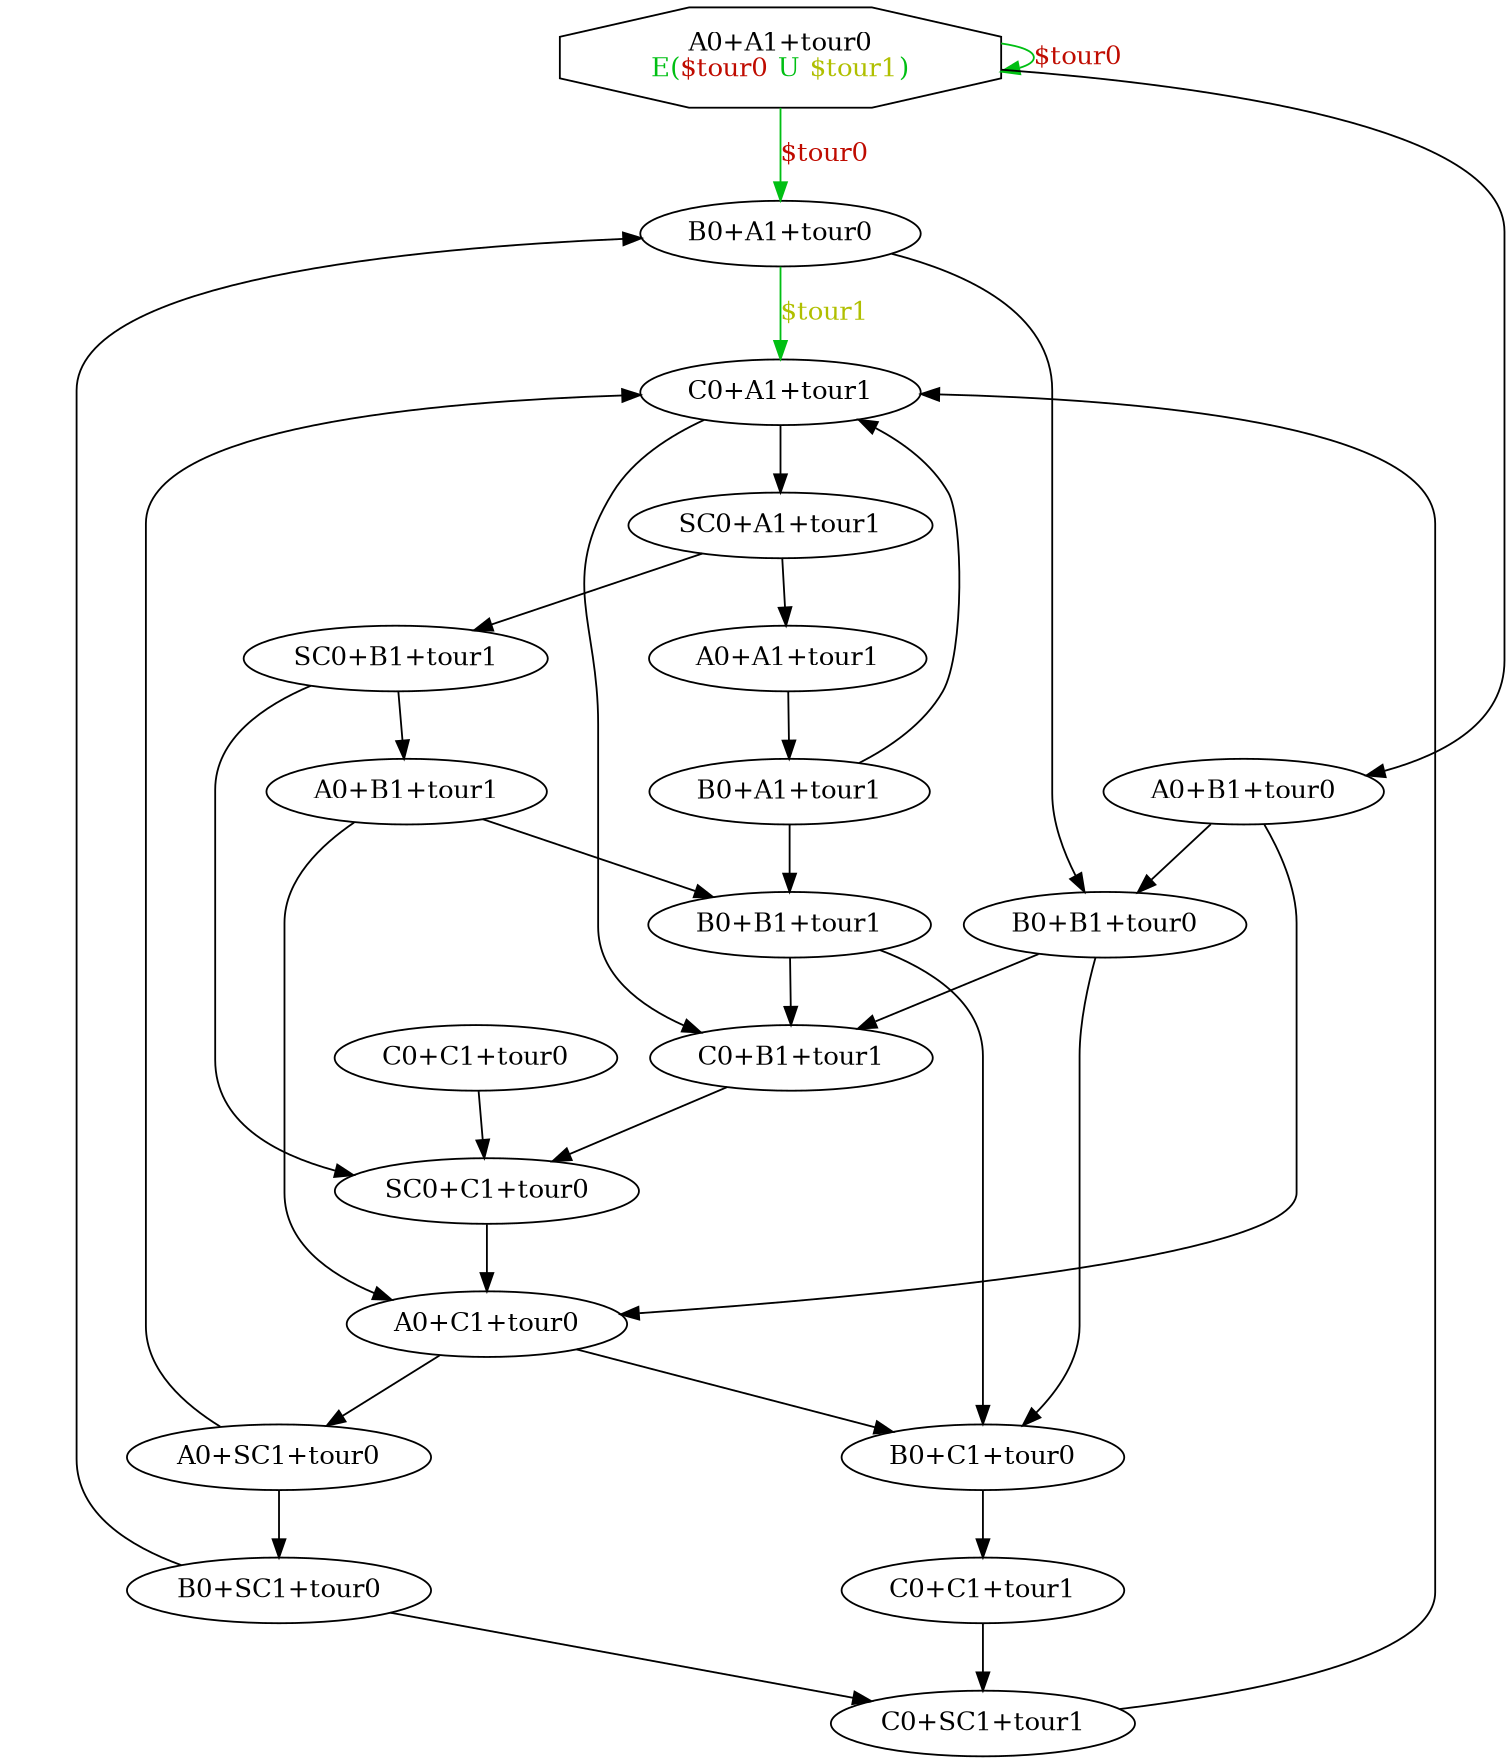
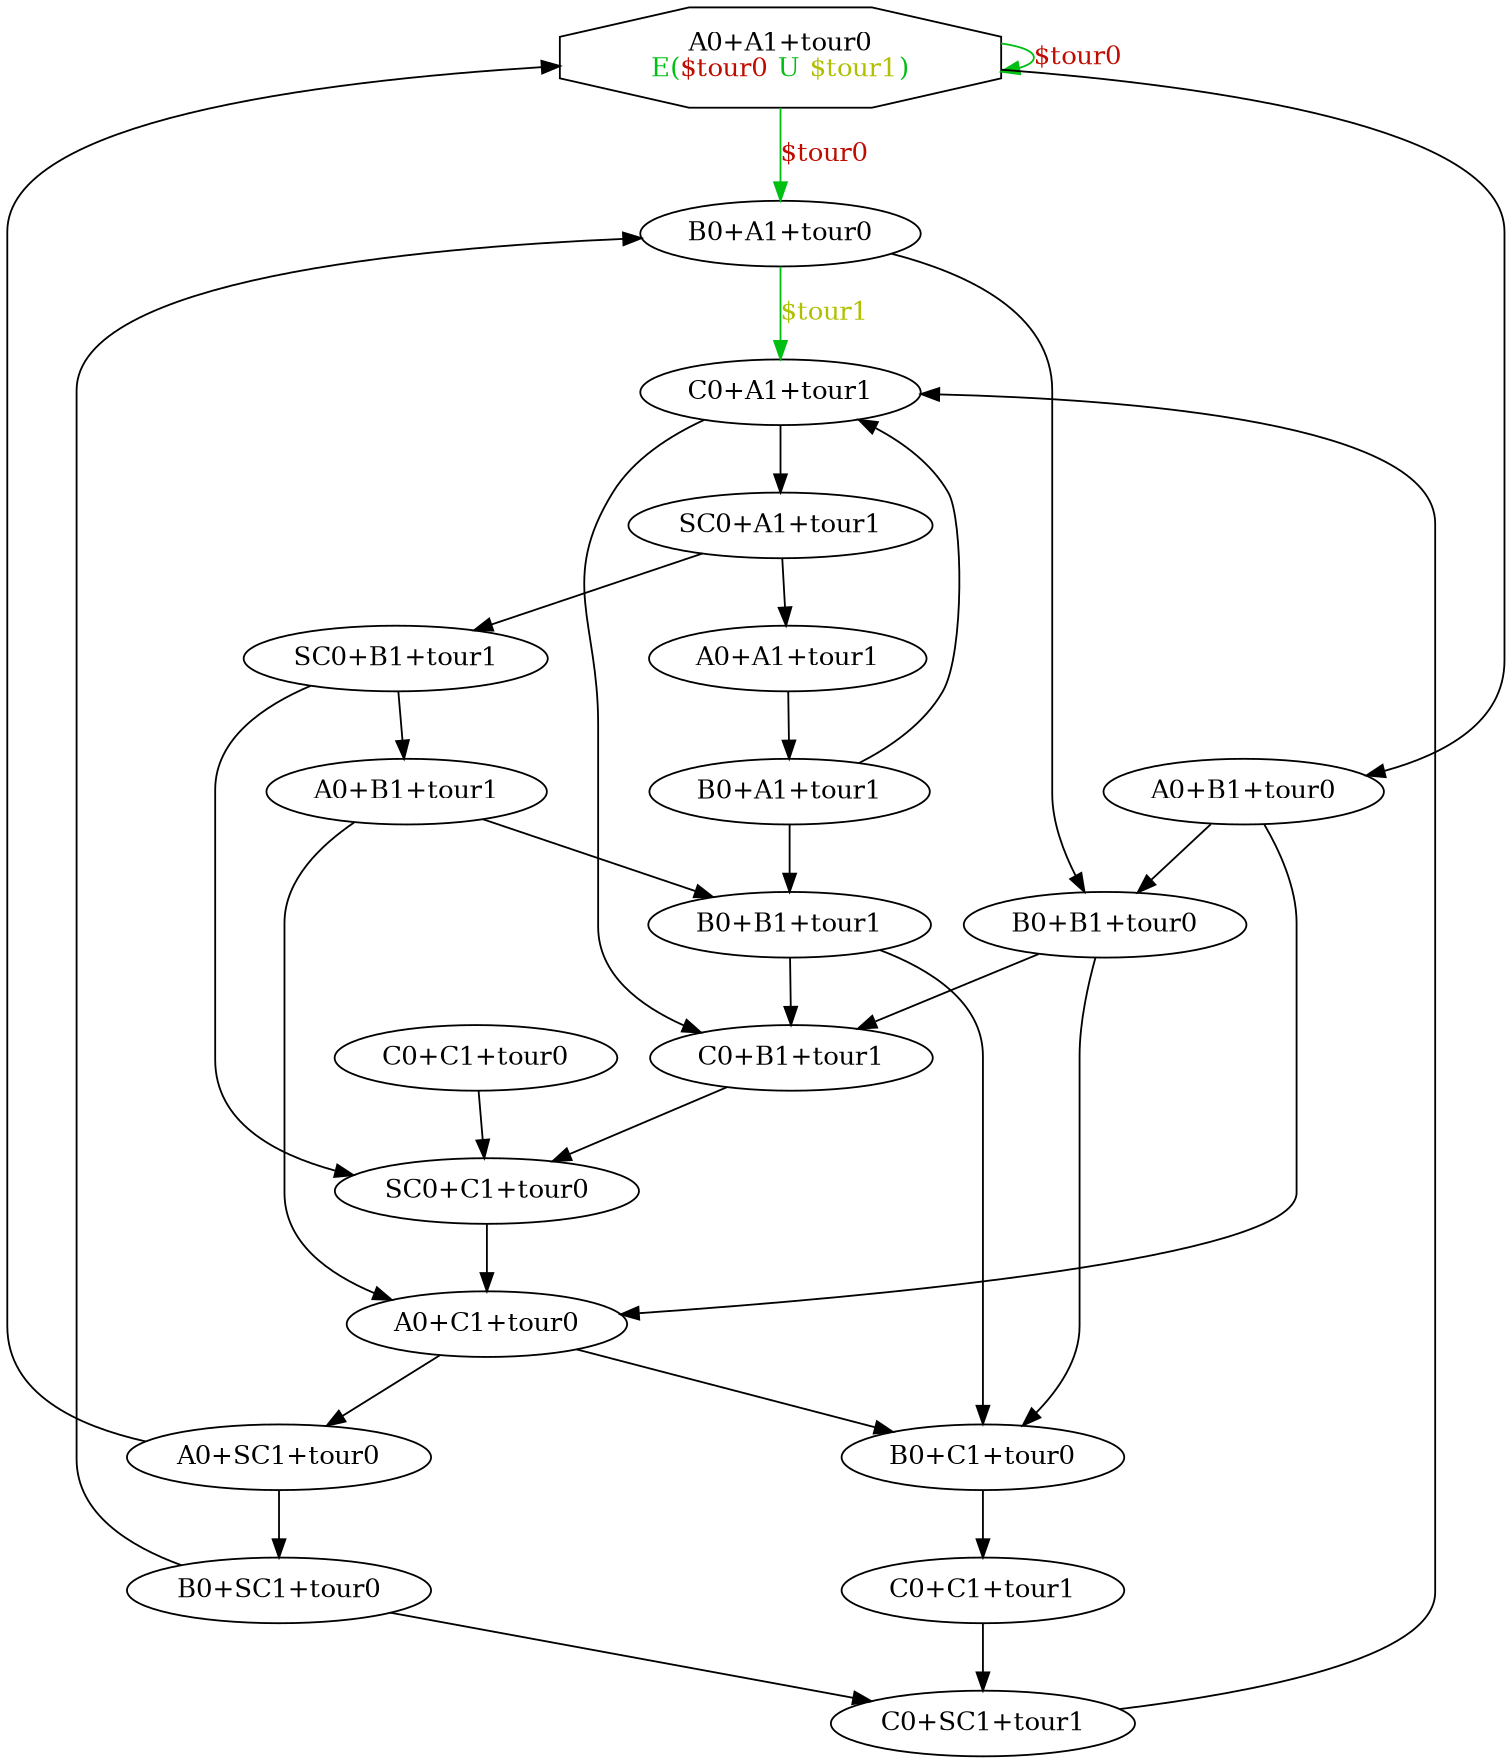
(146, 732) -> (7, 584)
